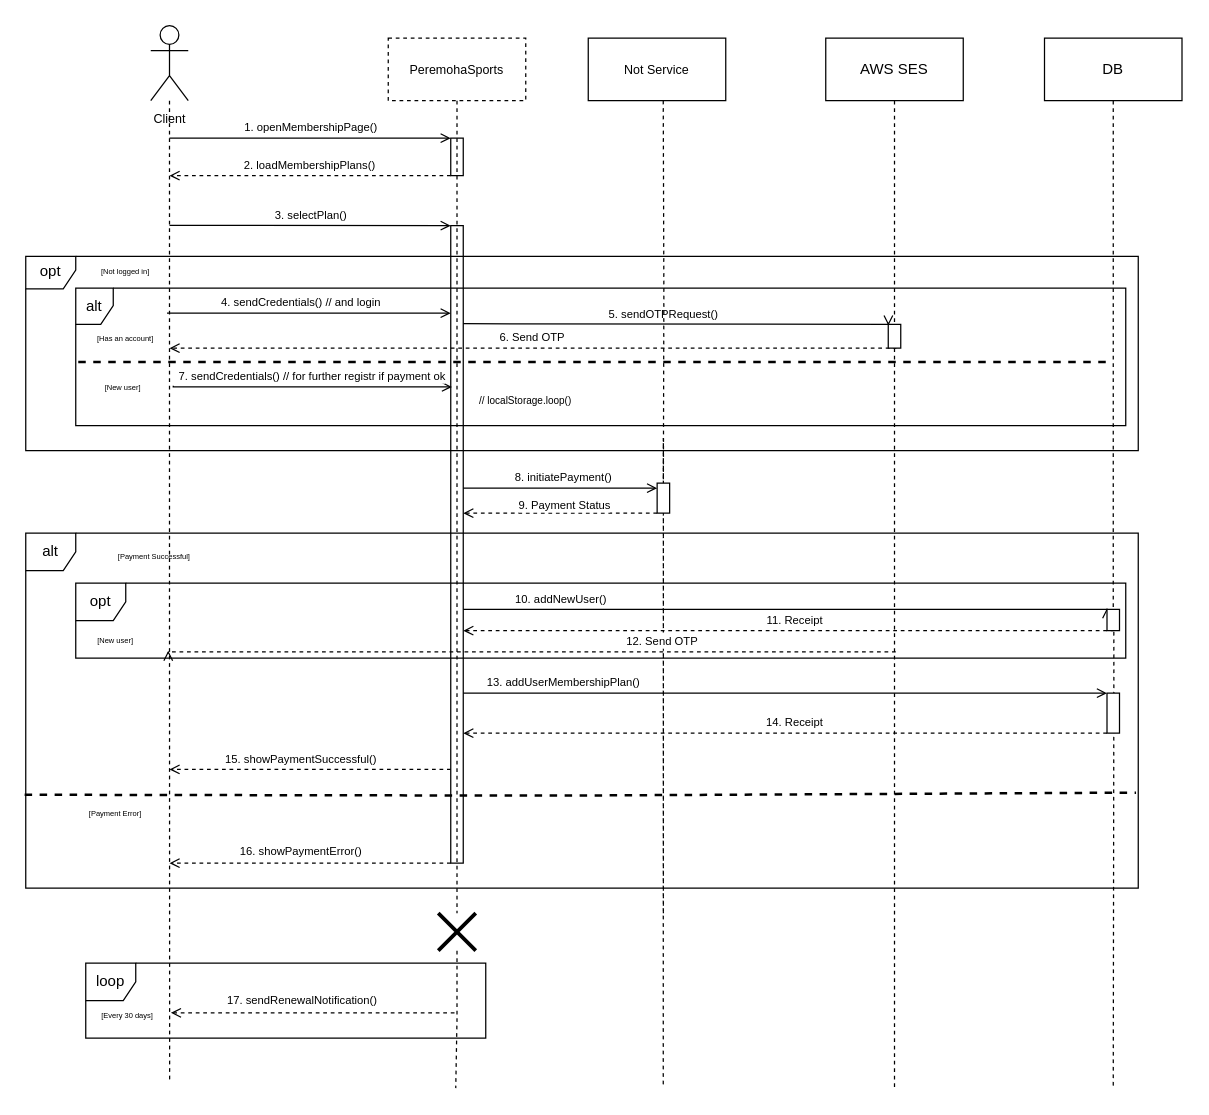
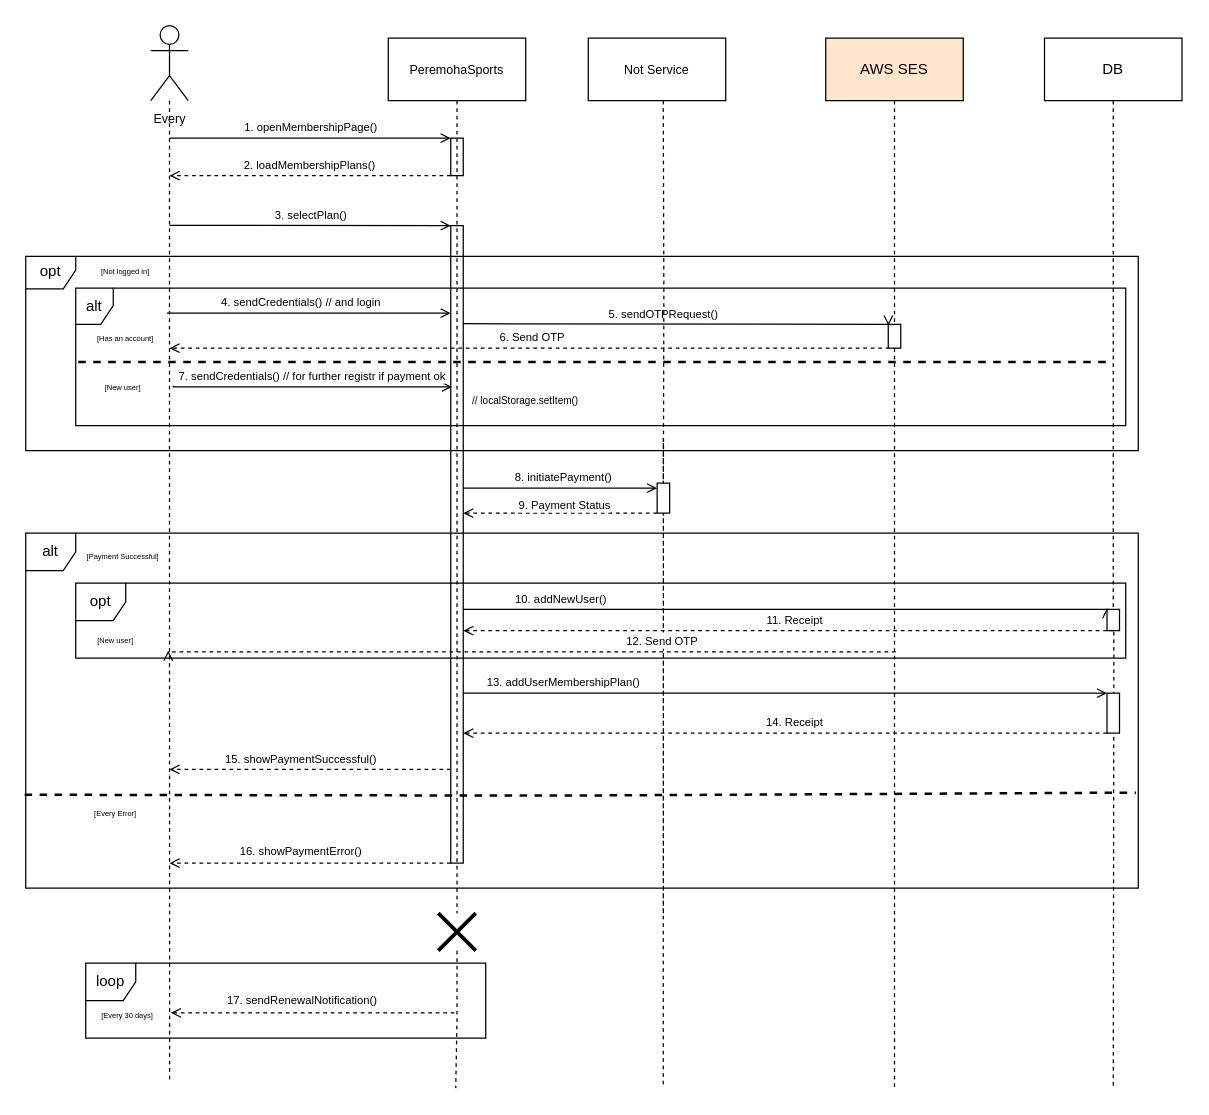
(457, 69) -> (457, 69)
(894, 69) -> (894, 69)
(170, 118) -> (170, 118)
(526, 399) -> (526, 399)
(154, 554) -> (123, 554)
(116, 812) -> (116, 812)
